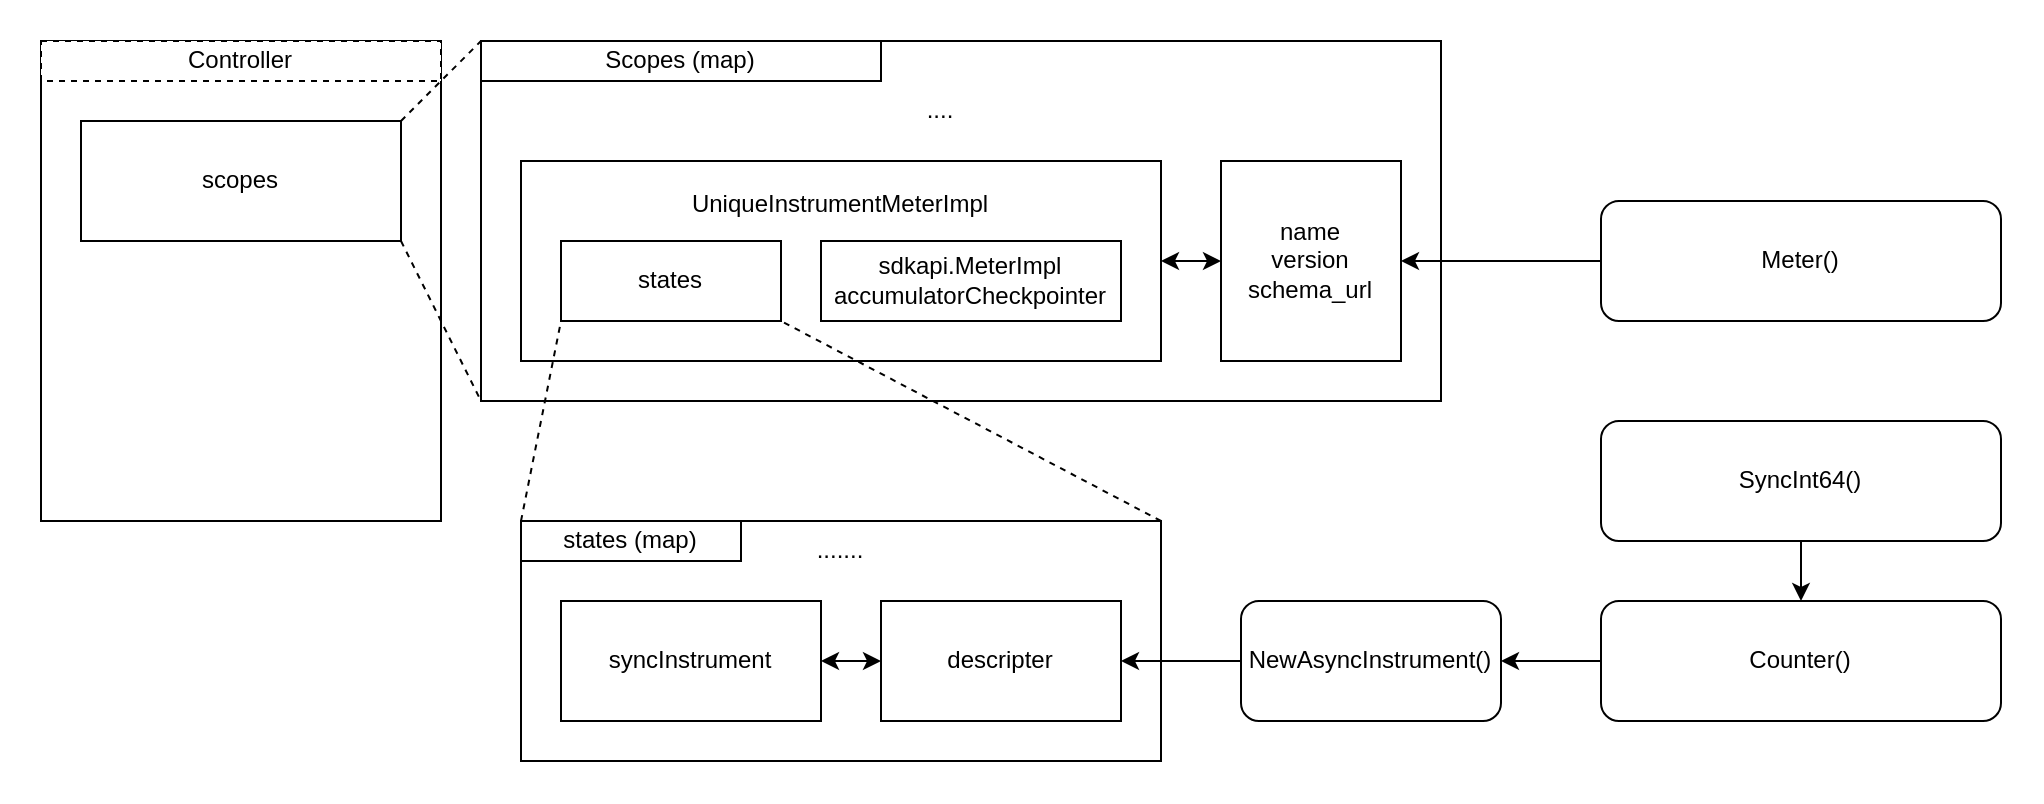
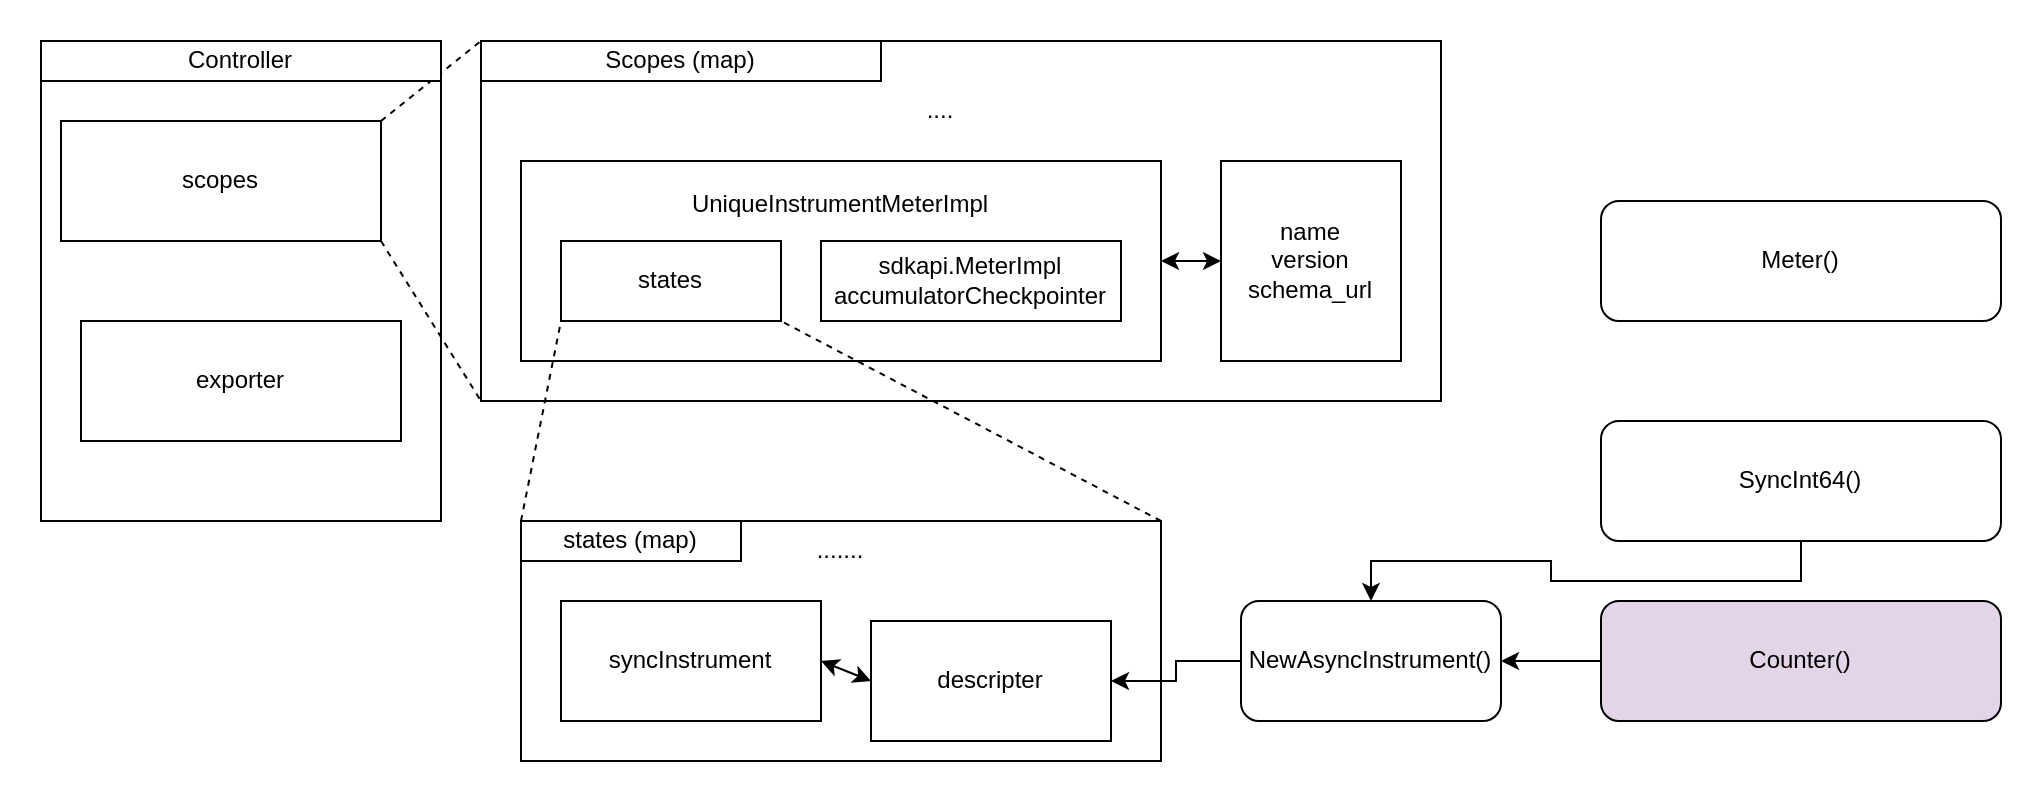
(241, 61) -> (241, 61)
(241, 181) -> (221, 181)
(1508, 261) -> none
none -> (241, 381)
(1801, 583) -> (1564, 581)
(1001, 661) -> (991, 681)
(1801, 661) -> (1801, 661)
